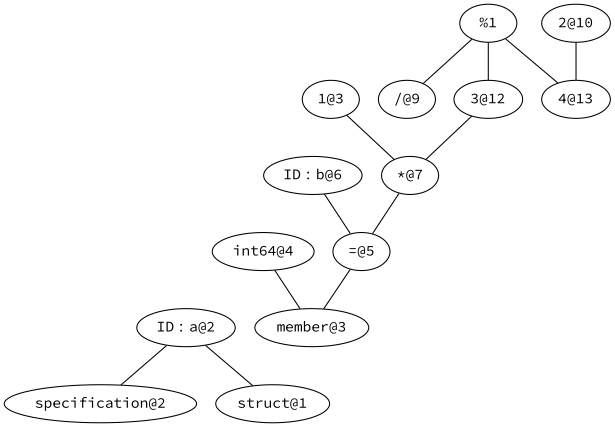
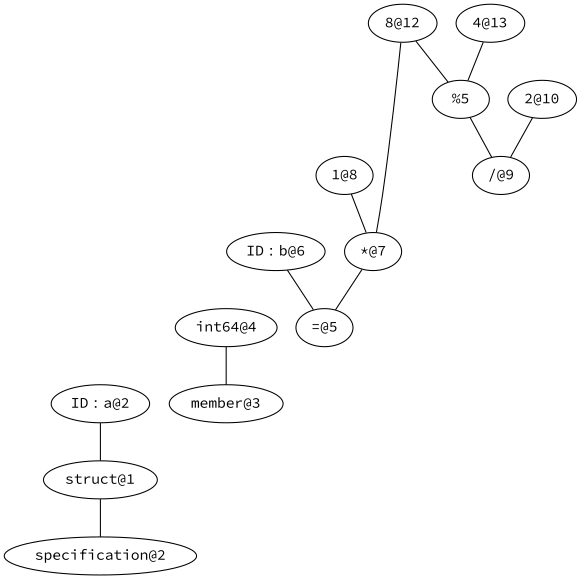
(488, 23) -> (461, 99)
(576, 61) -> (522, 137)
(331, 99) -> (345, 175)
(488, 99) -> (403, 23)
(337, 289) -> none
(144, 365) -> (100, 518)
